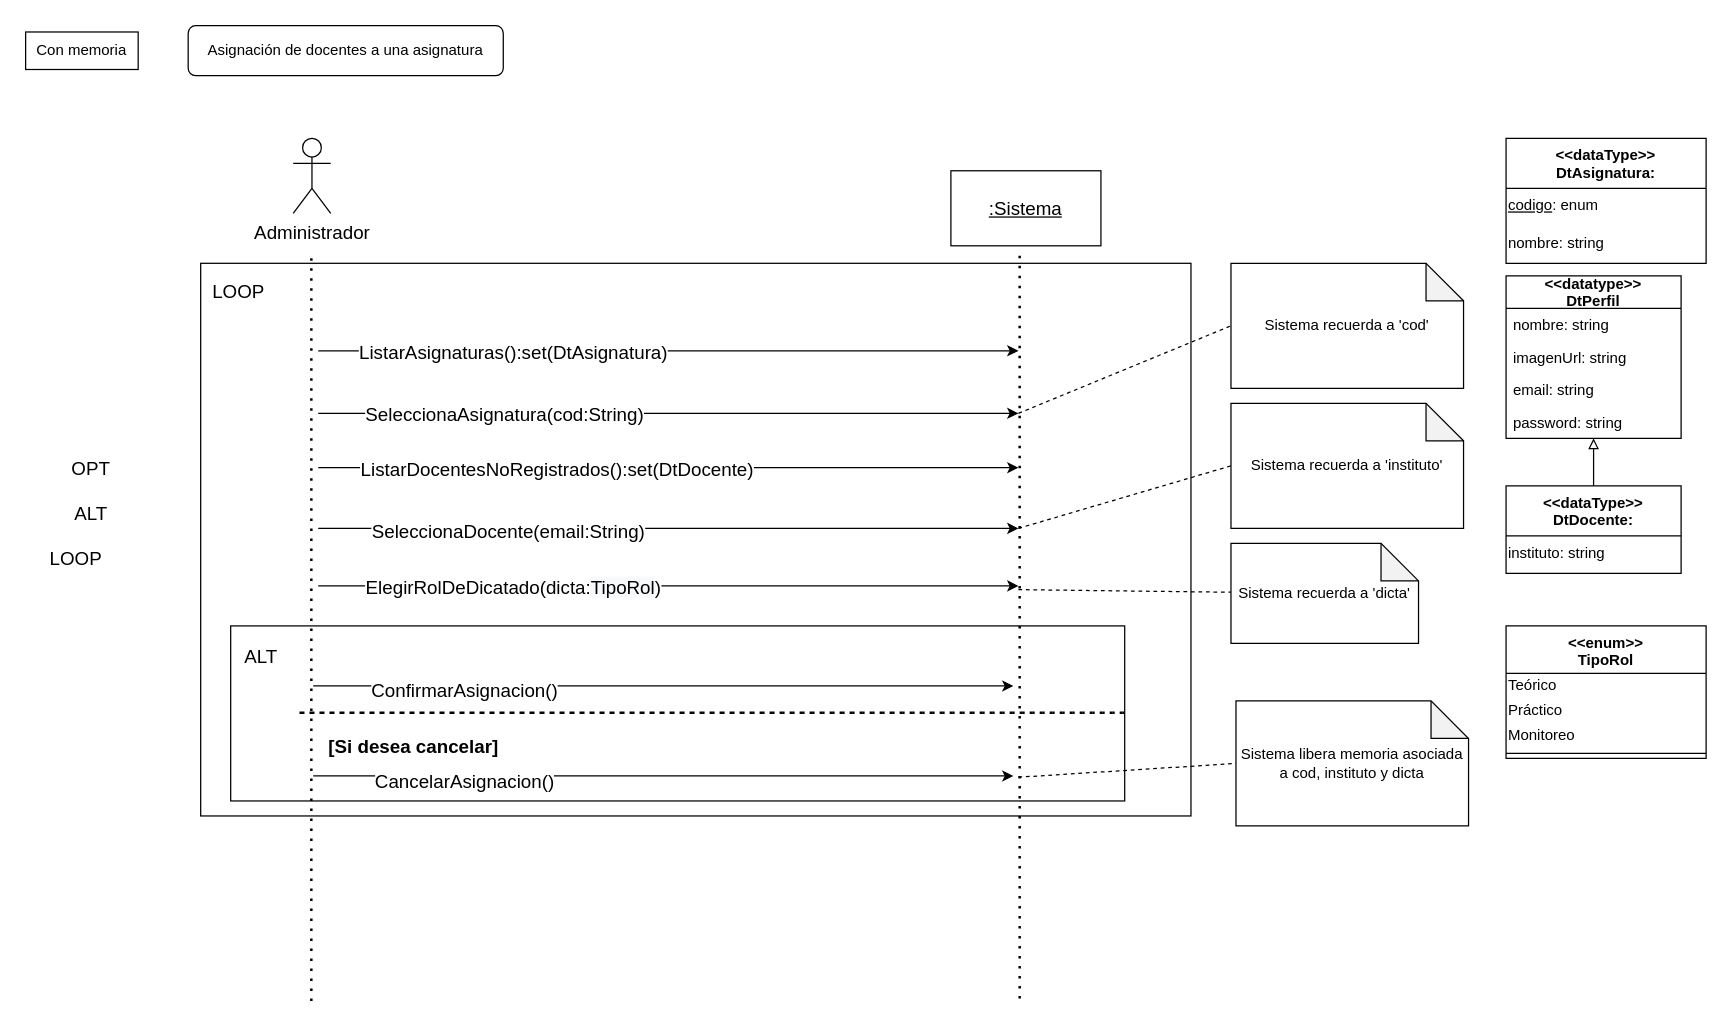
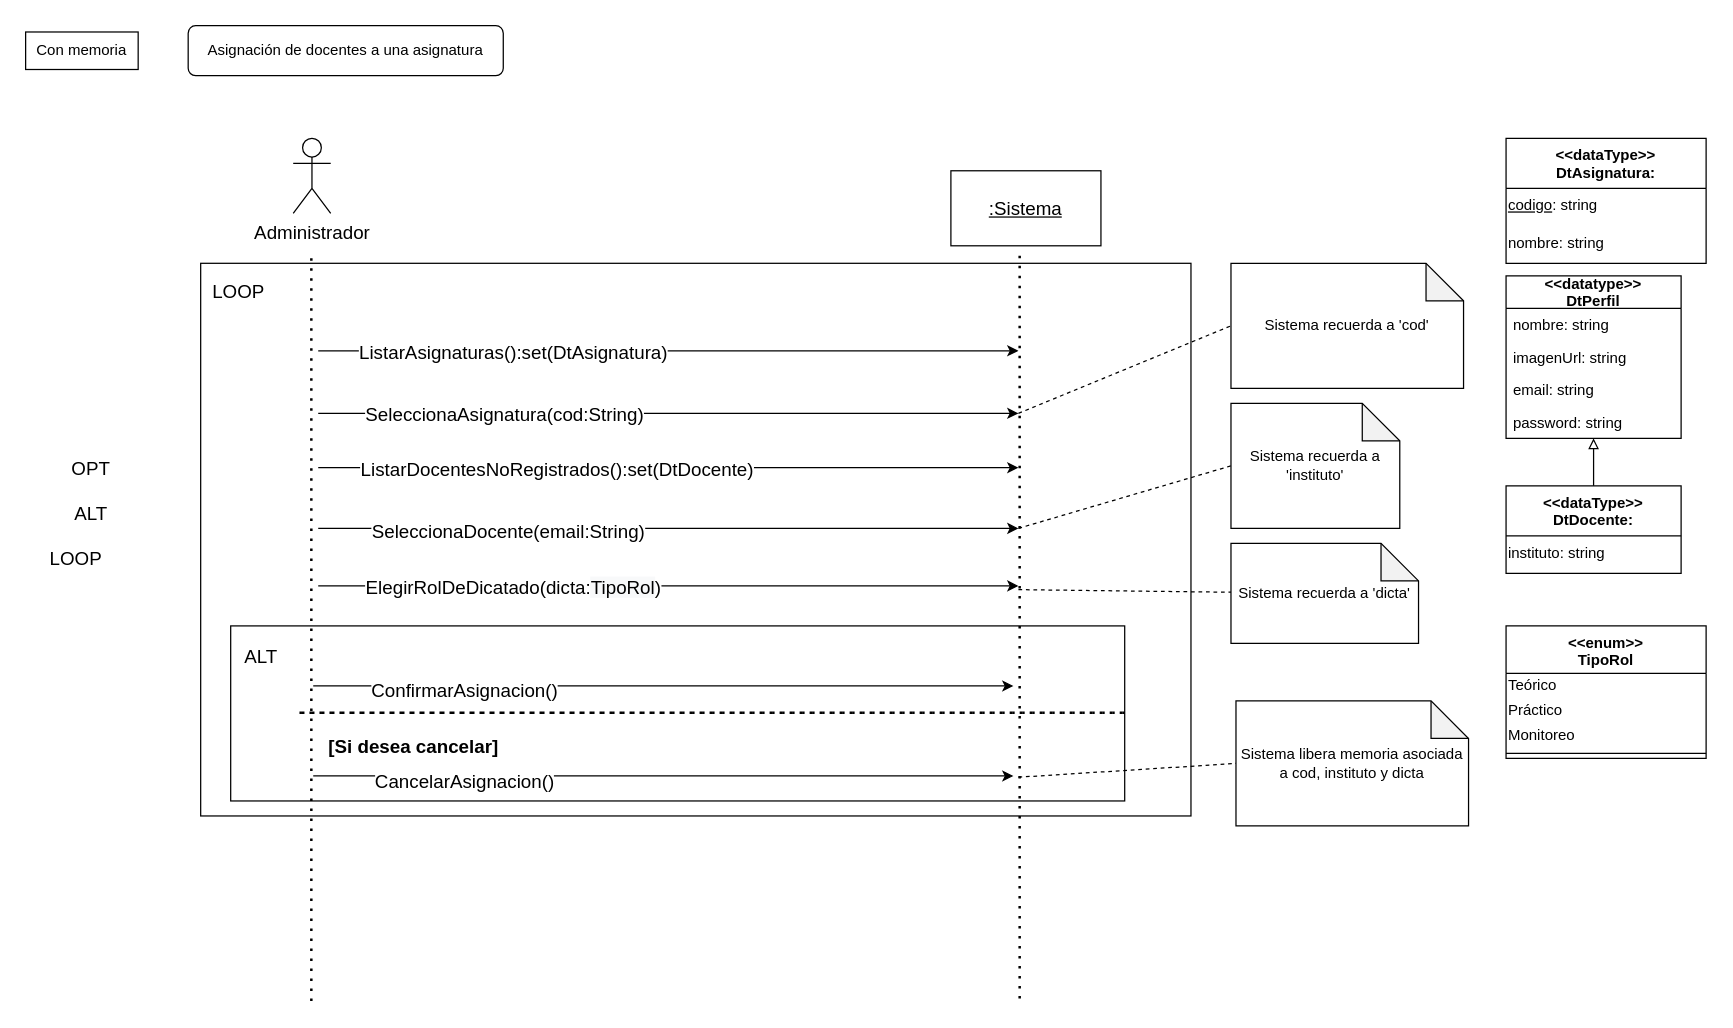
(1553, 206) -> (1559, 206)
(1347, 466) -> (1315, 466)
